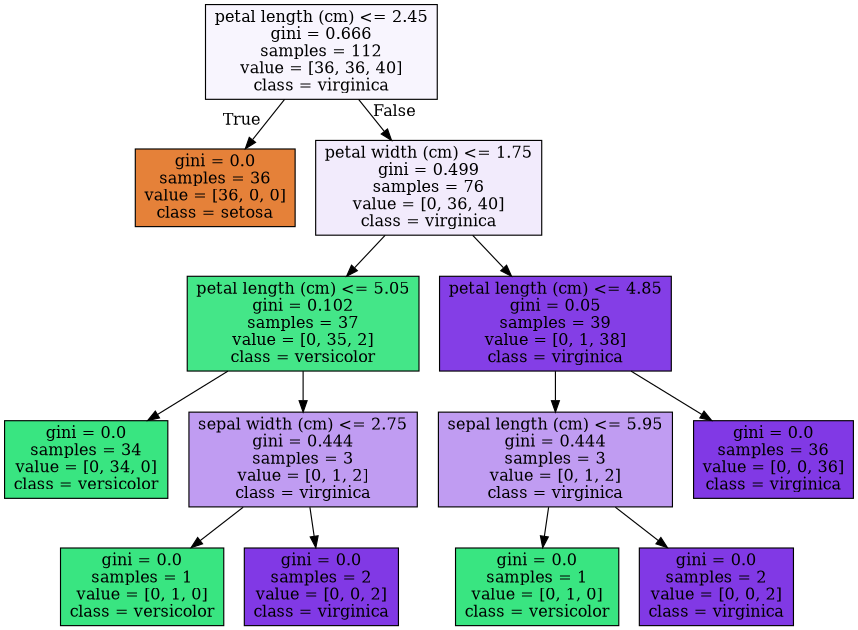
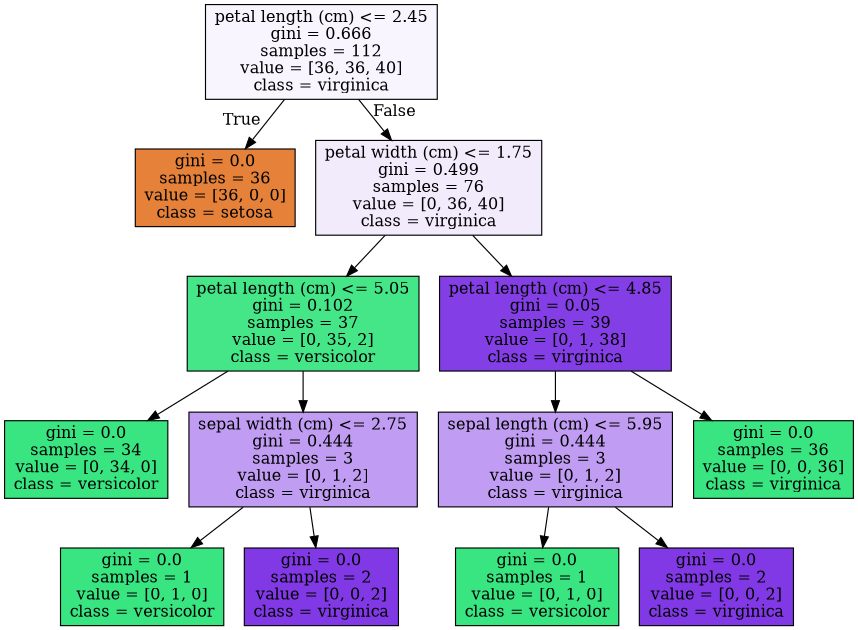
(773, 460) -> (773, 460)
